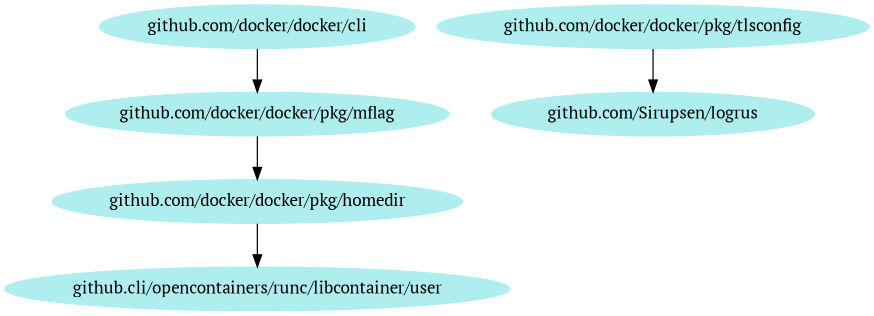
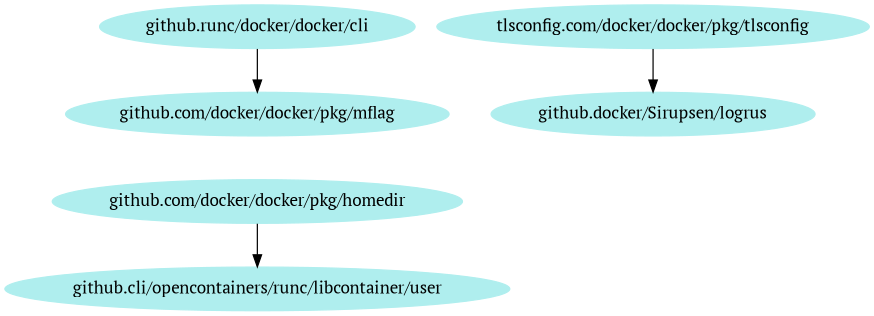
(257, 27) -> (257, 27)
(653, 27) -> (653, 27)
(653, 114) -> (653, 114)
(257, 152) -> none
